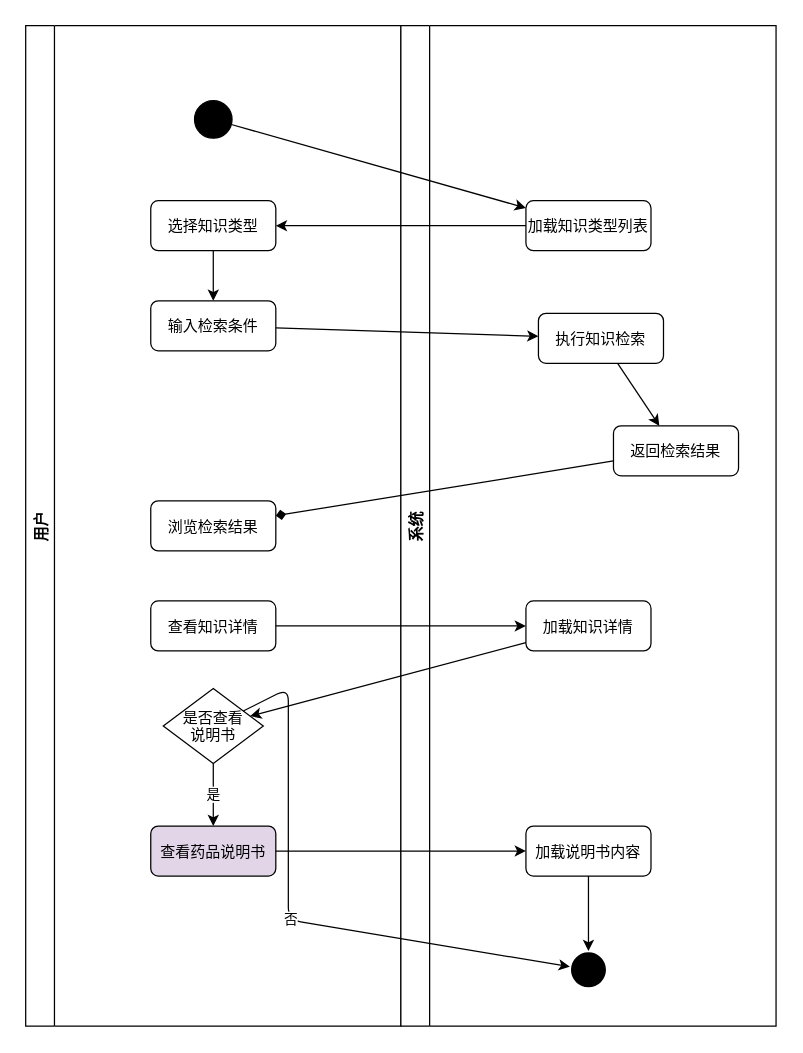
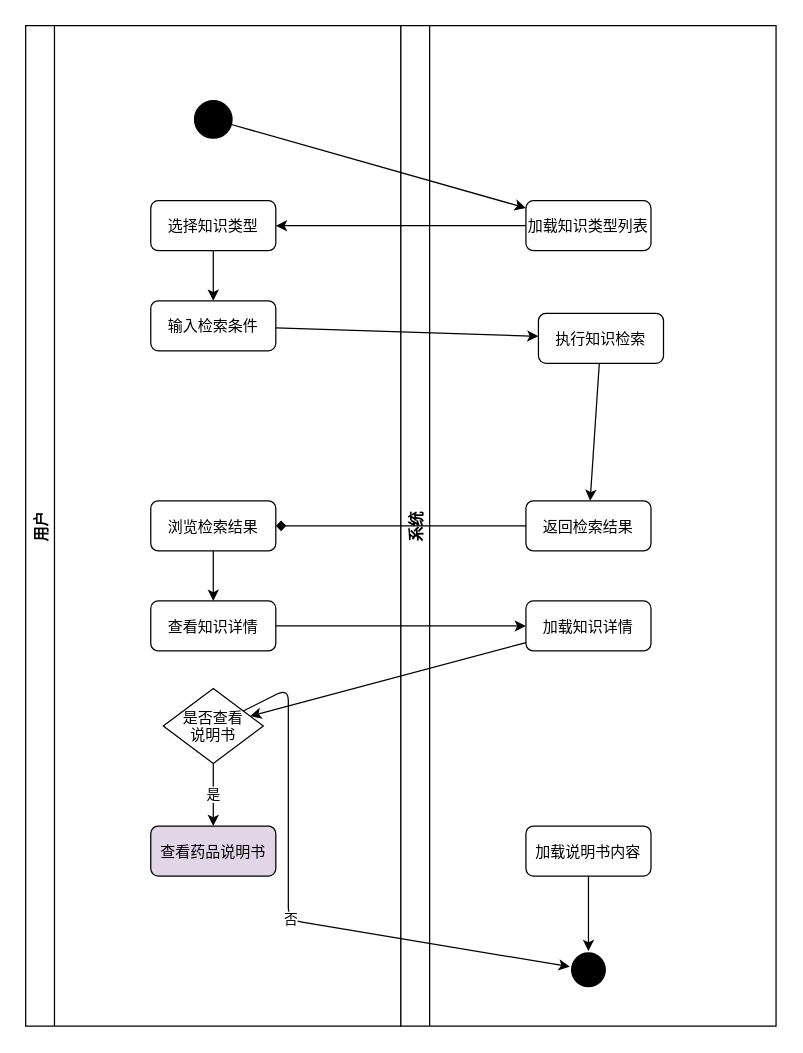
(676, 451) -> (588, 526)
none -> (213, 572)
(397, 851) -> none
